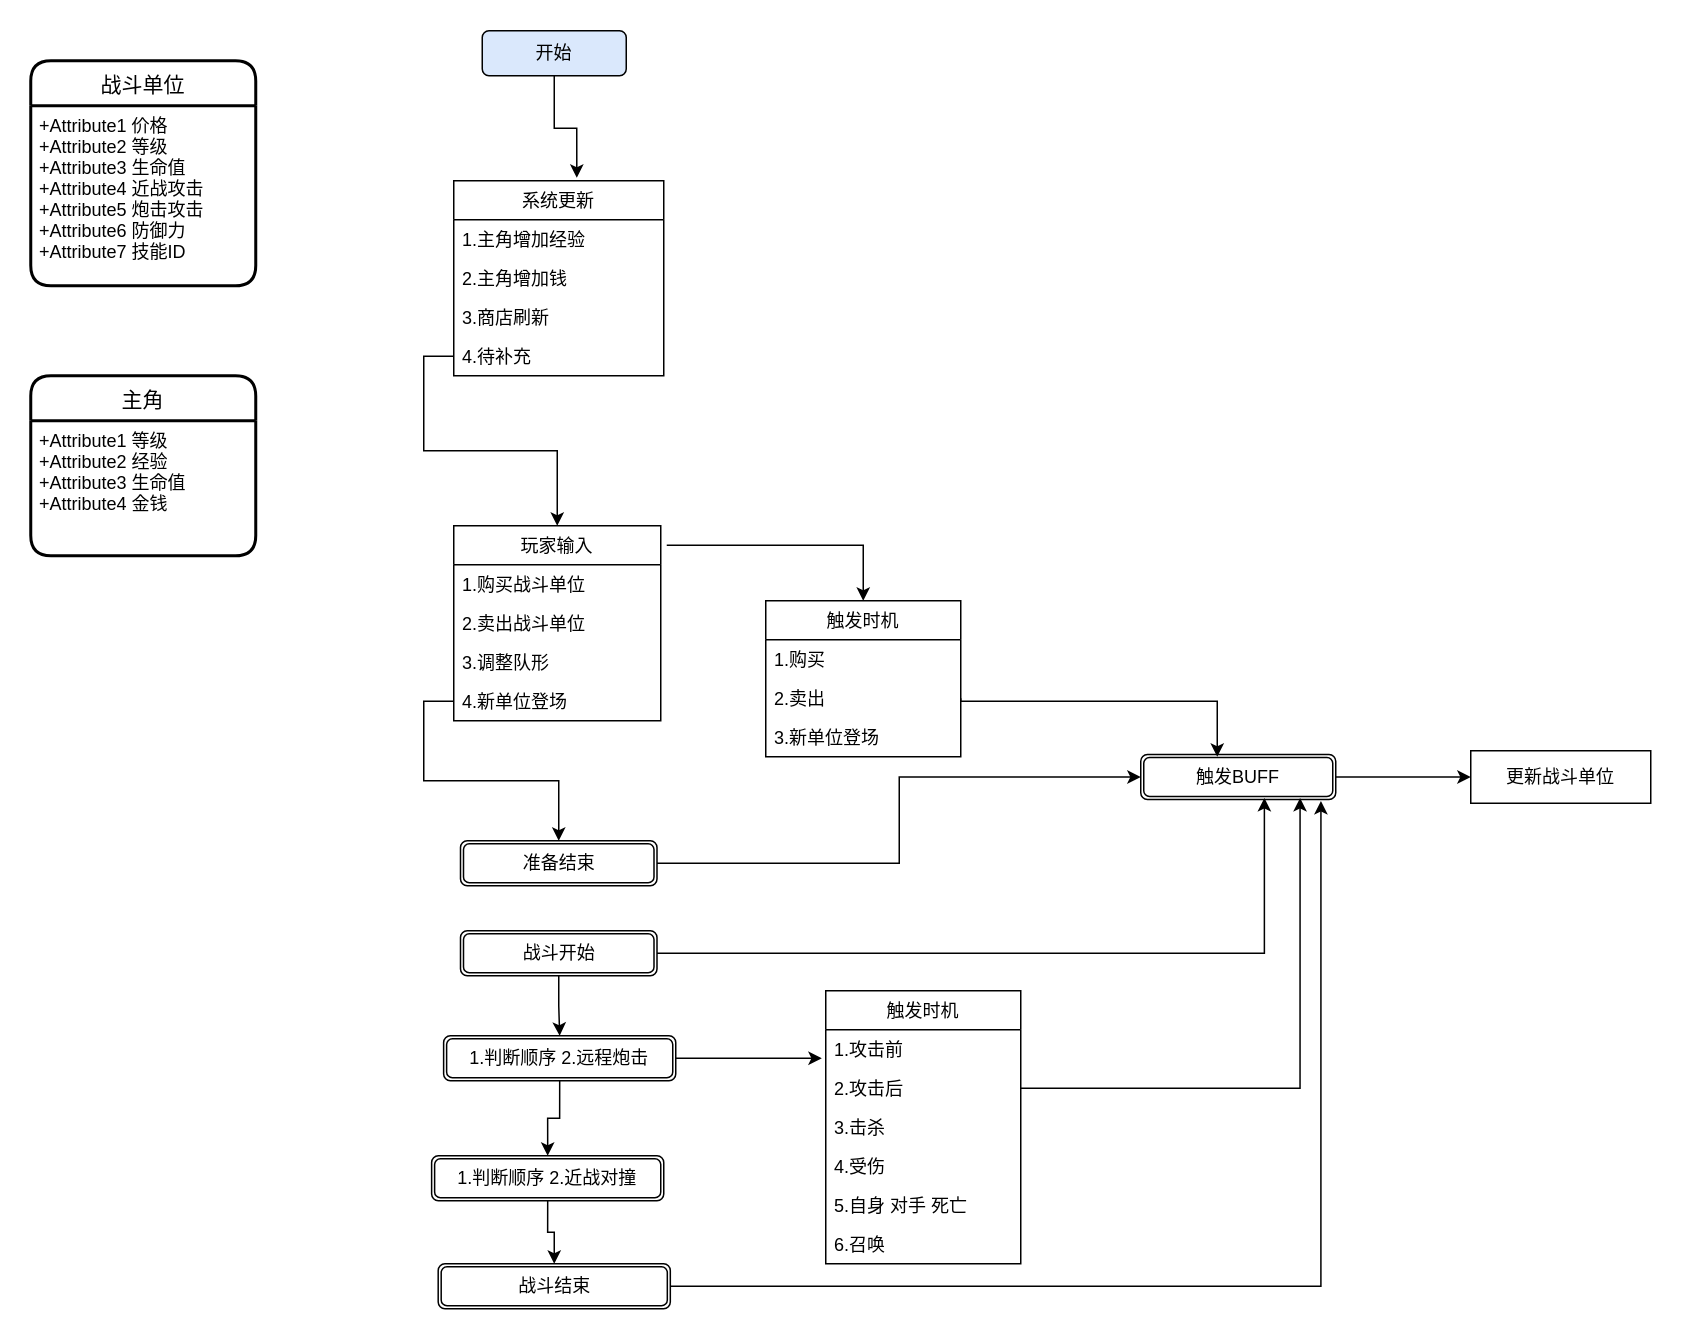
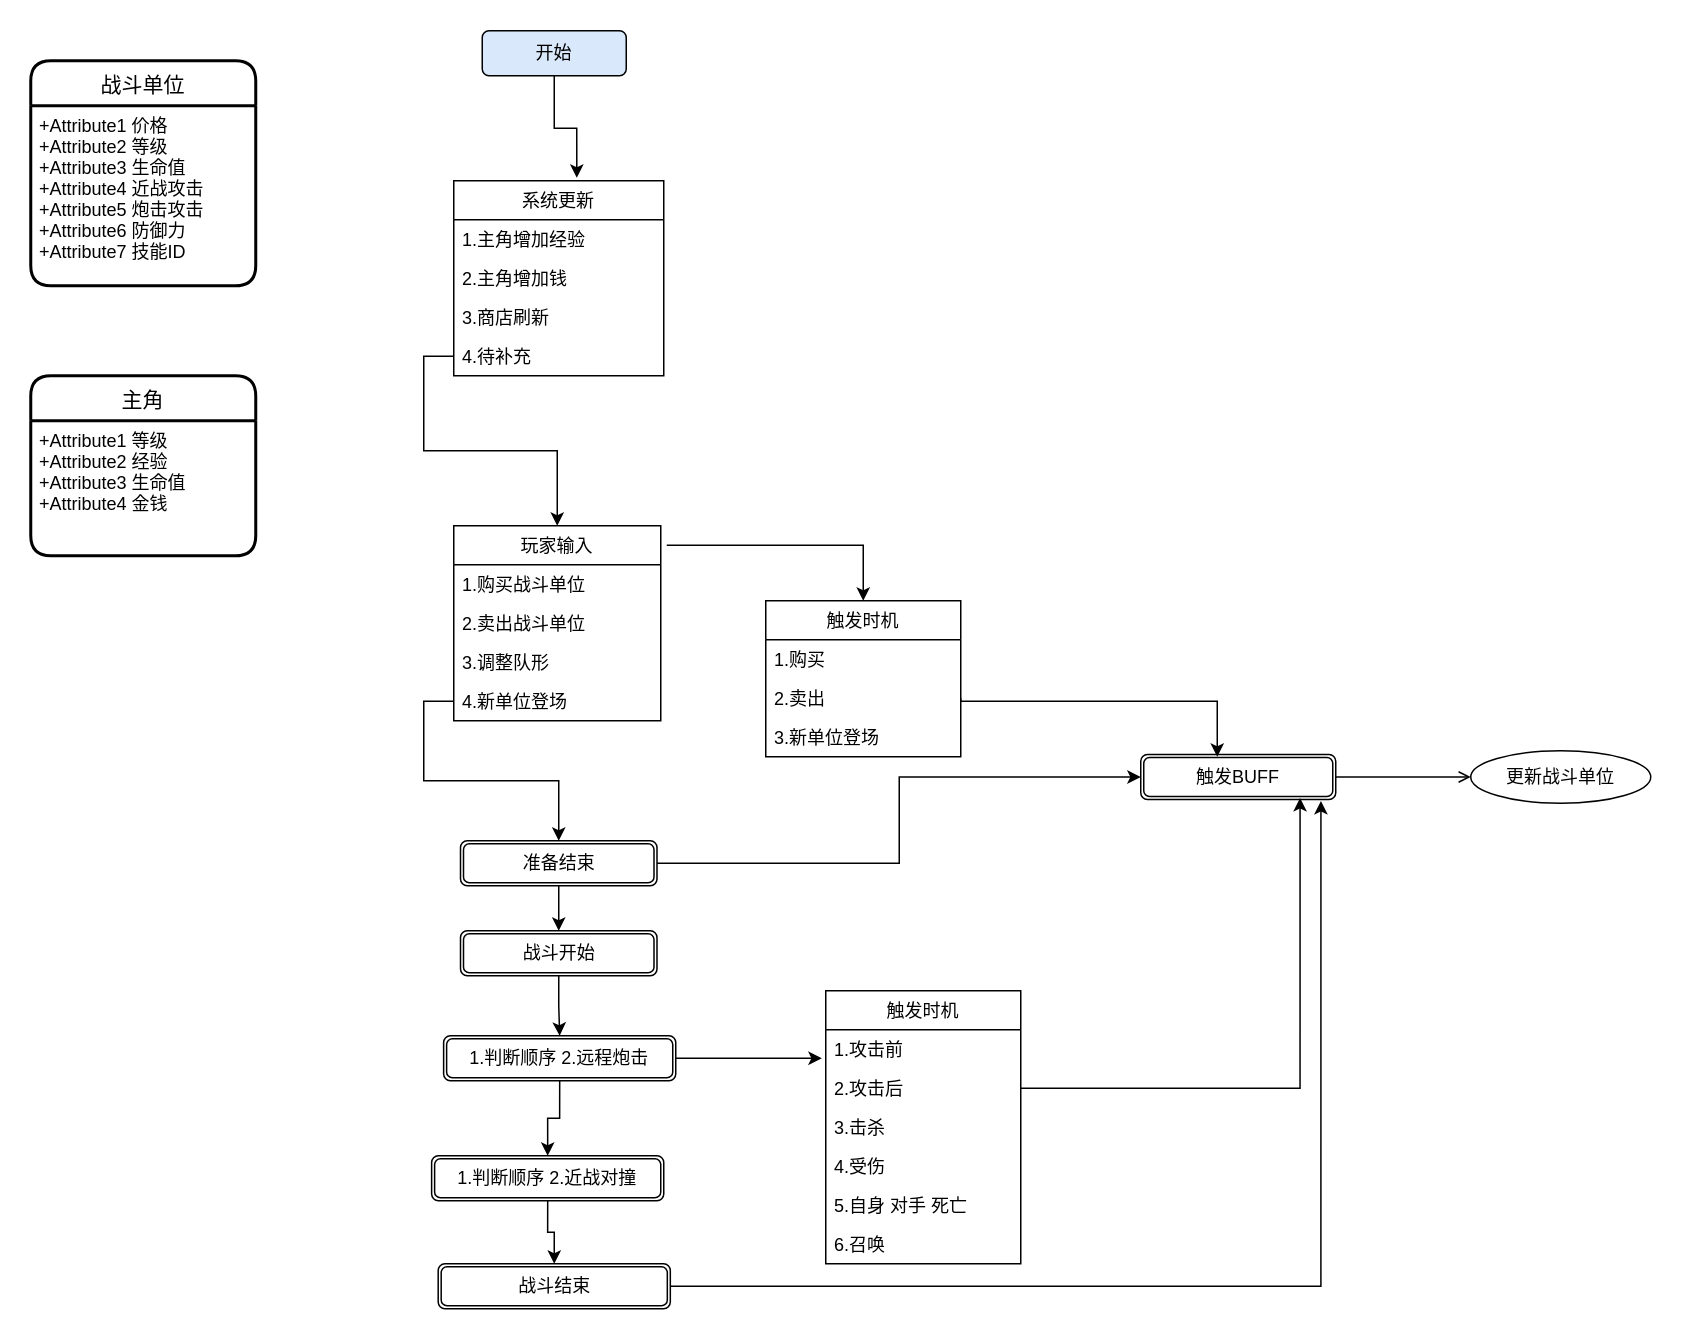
(1459, 777) -> (1461, 777)
(1561, 777) -> (1561, 777)
none -> (559, 903)
(1033, 953) -> none
